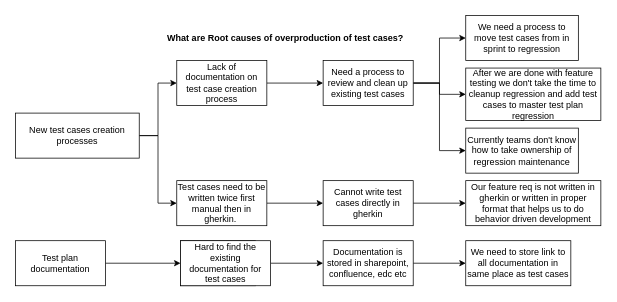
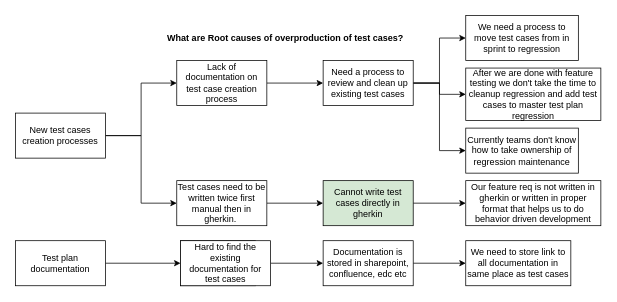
(77, 135) -> (60, 135)
(368, 203) -> (368, 203)
